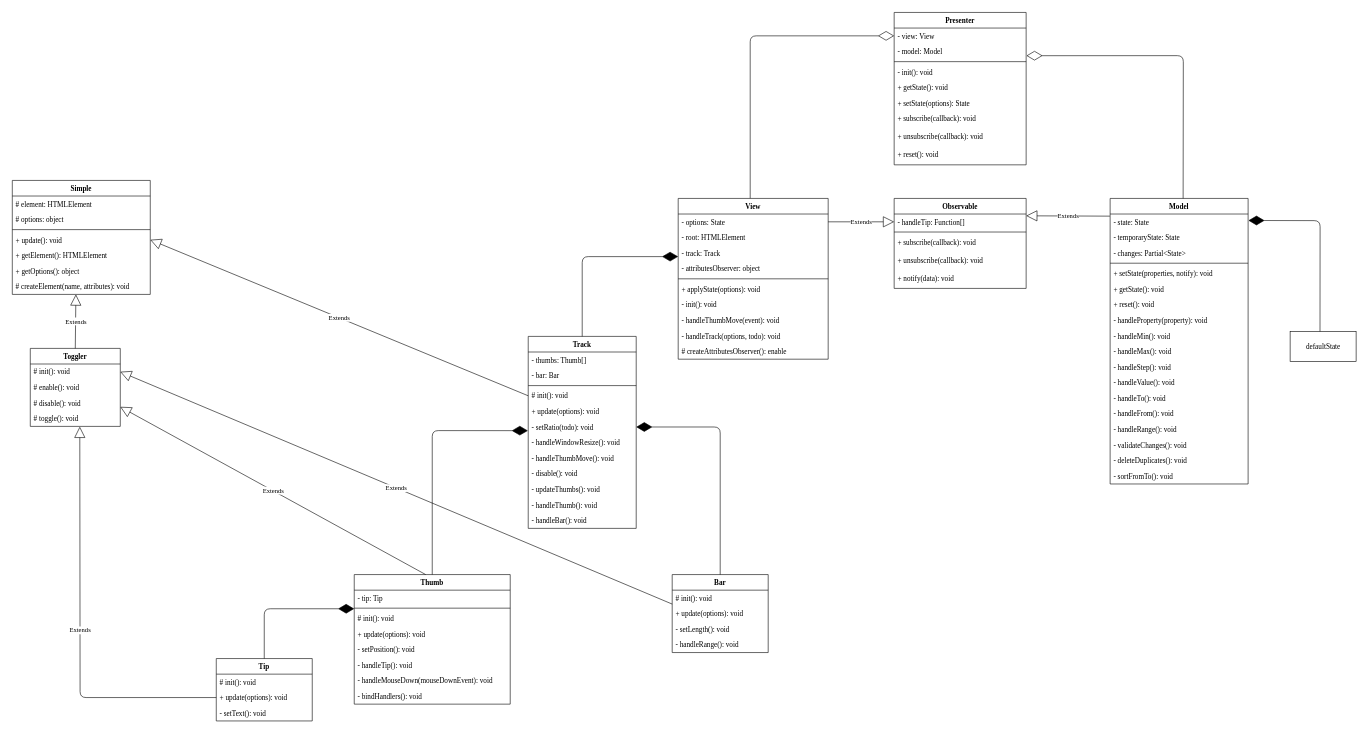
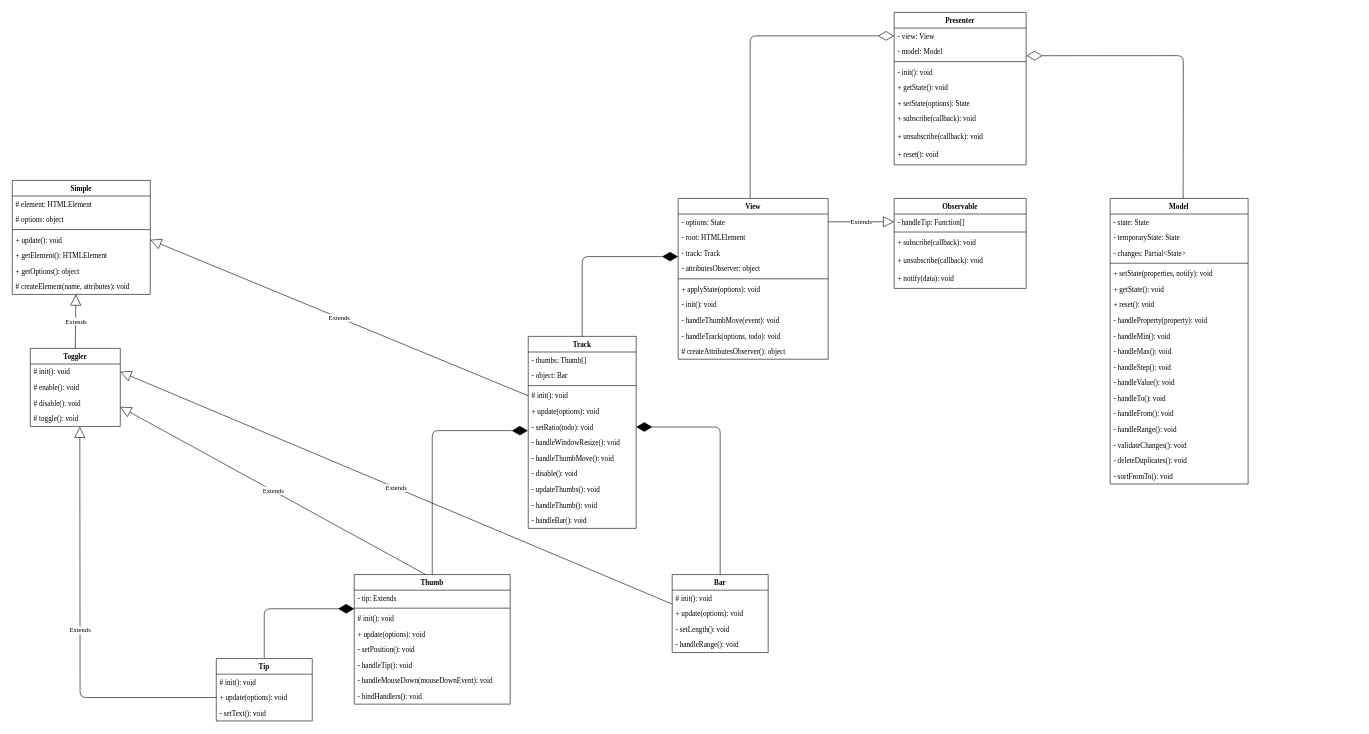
(1058, 216) -> none
(1294, 220) -> none
(1323, 347) -> none
(749, 352) -> (750, 352)
(549, 376) -> (555, 376)
(373, 598) -> (382, 598)
